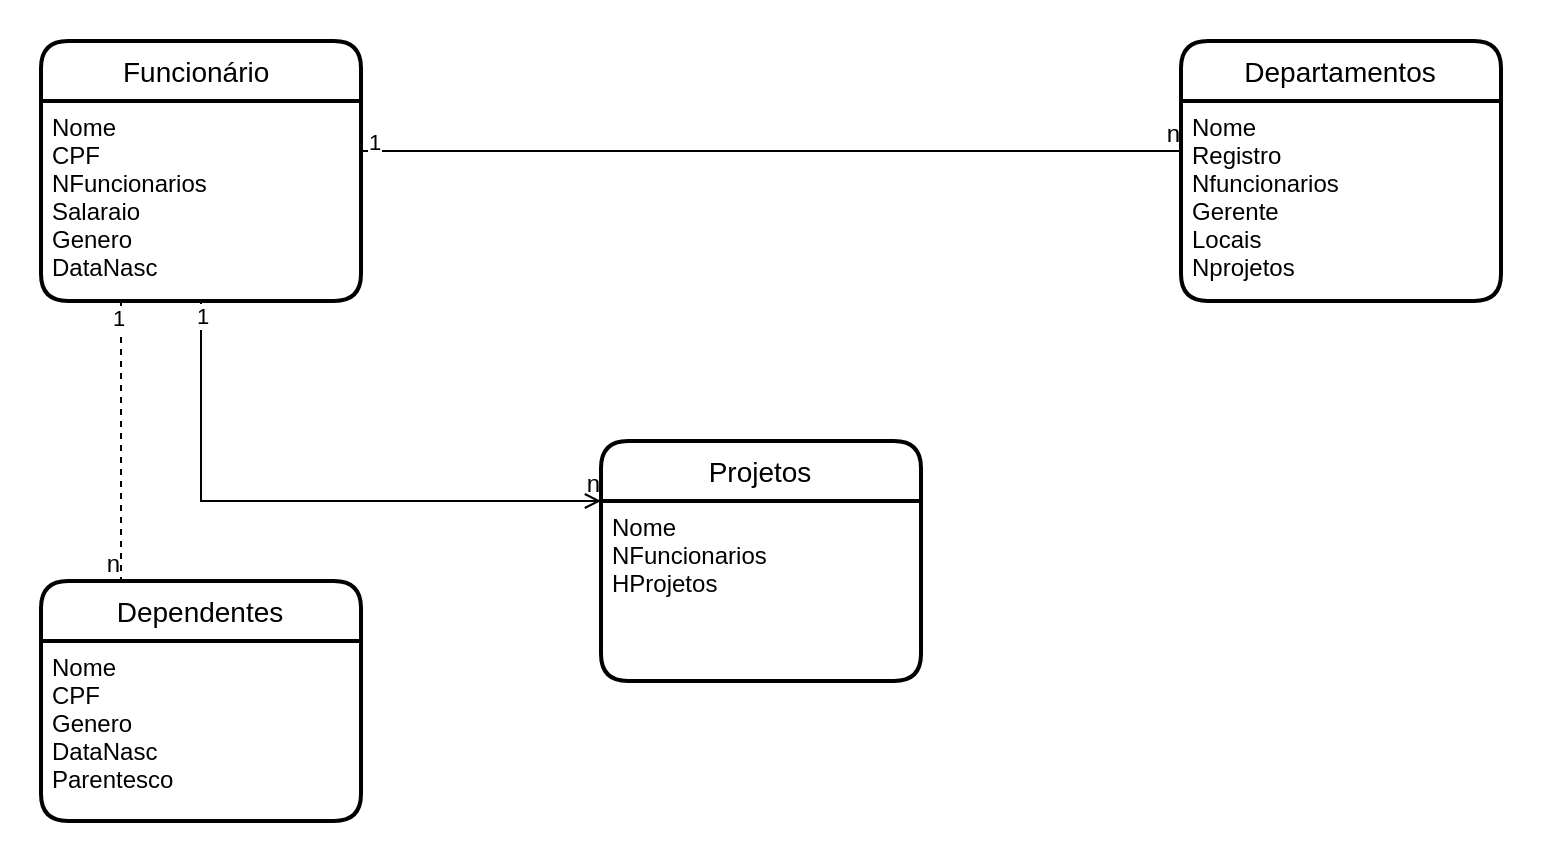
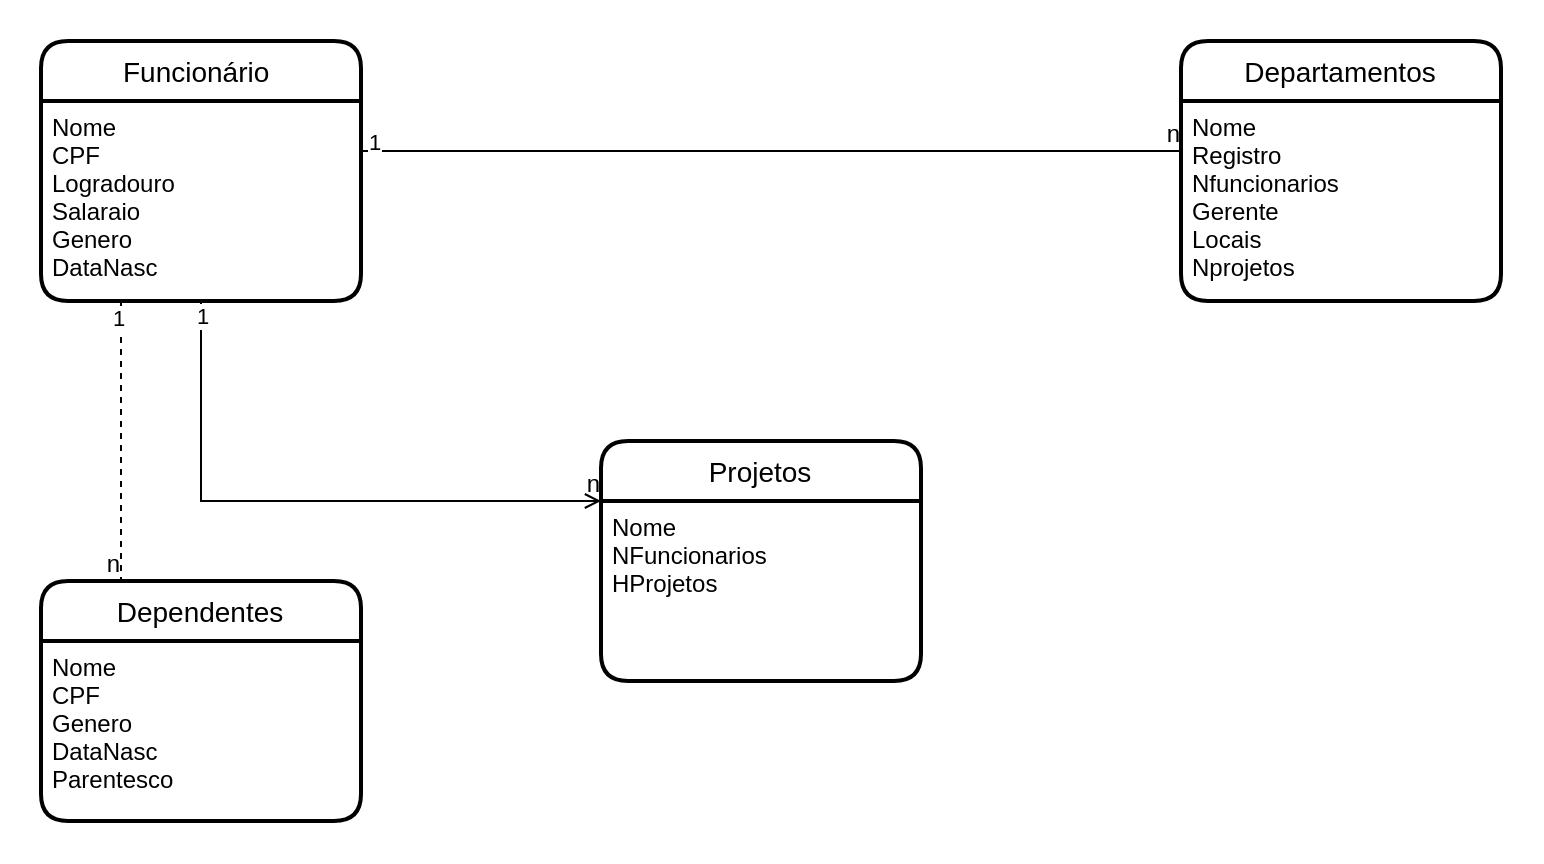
(79, 128) -> (79, 128)
